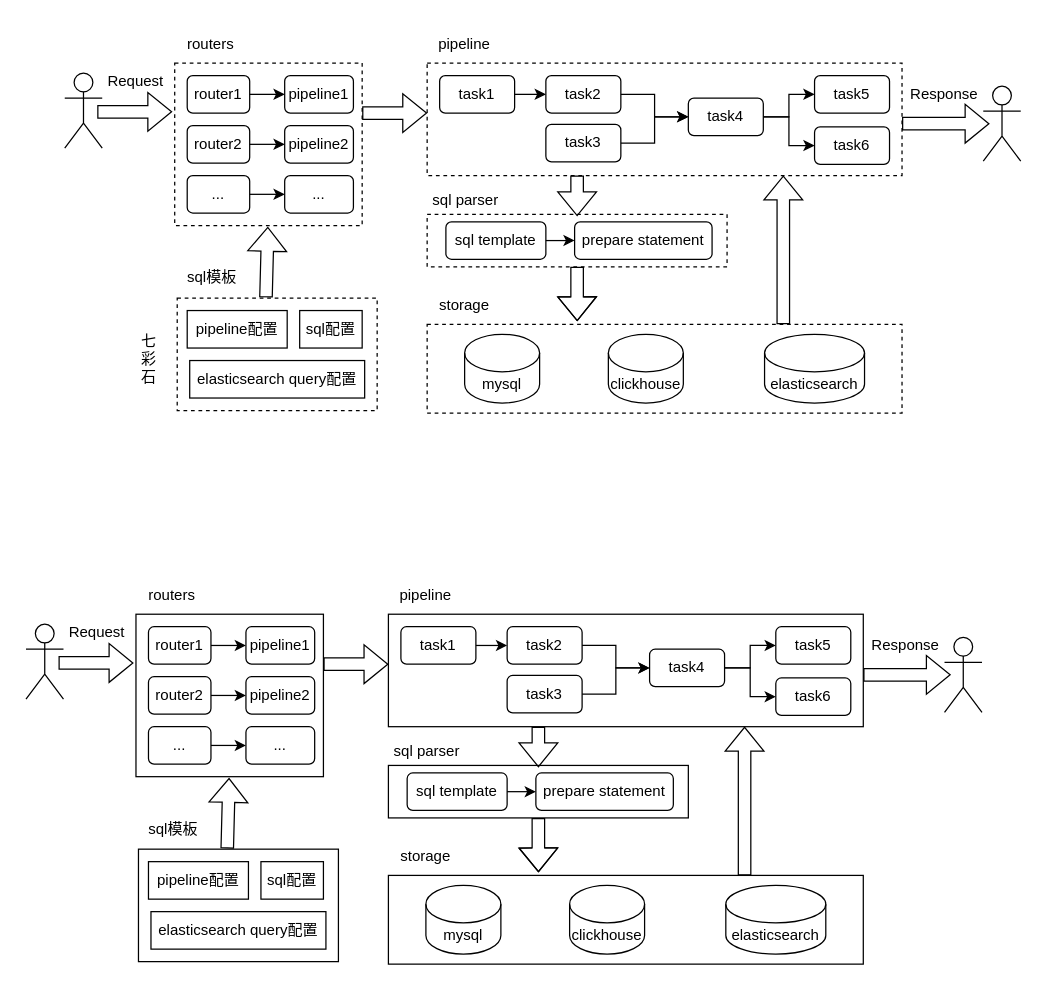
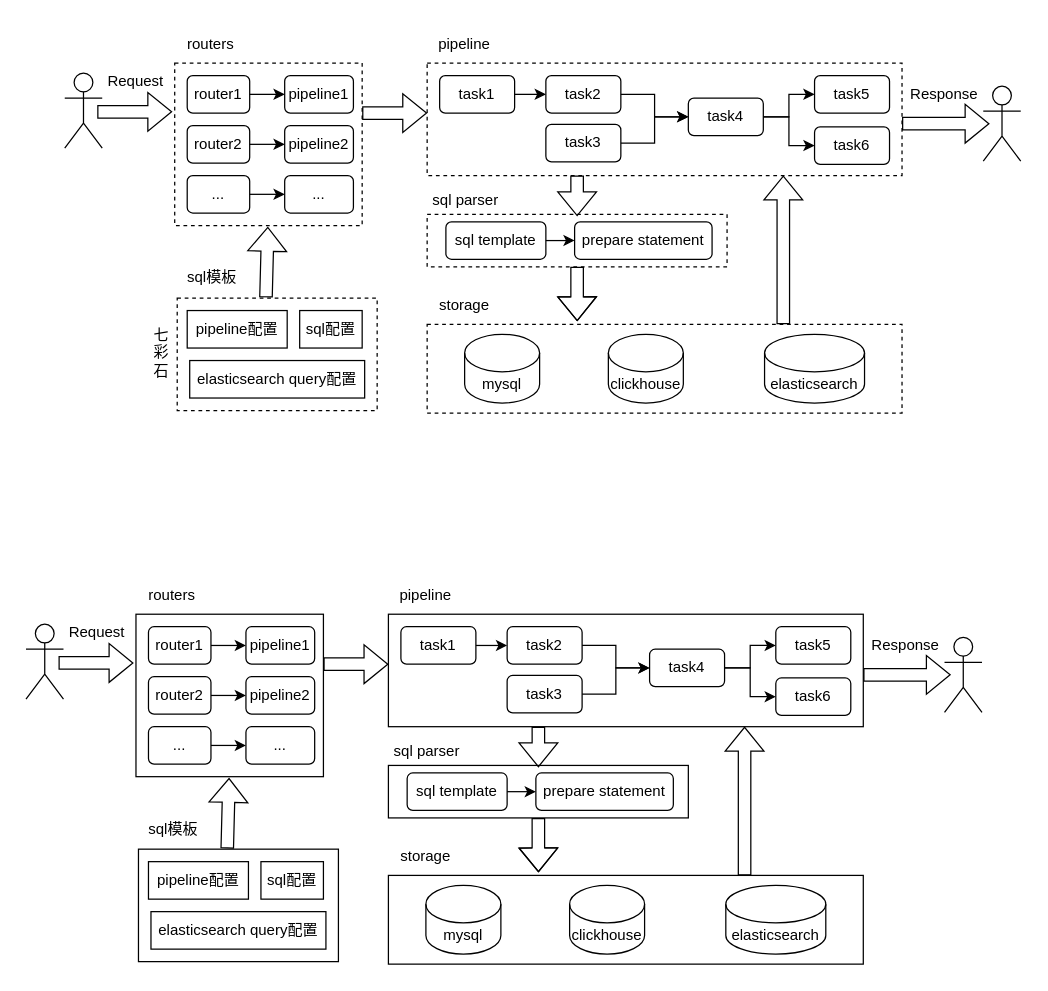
(149, 359) -> (161, 353)
